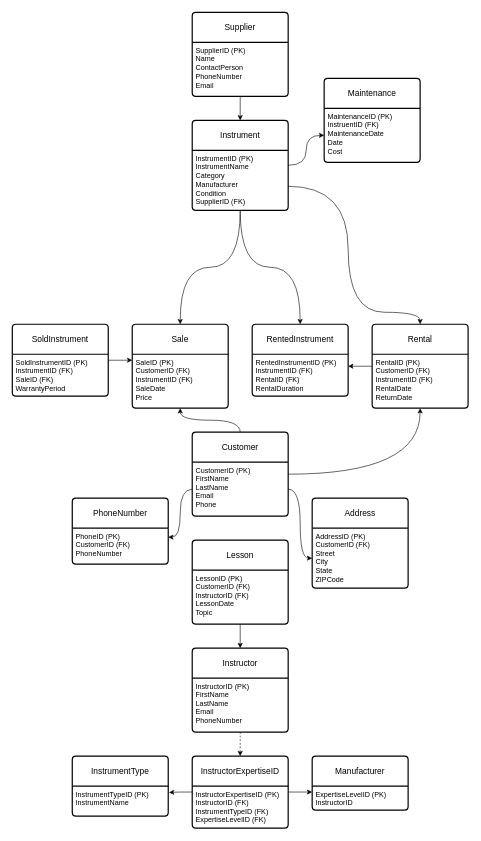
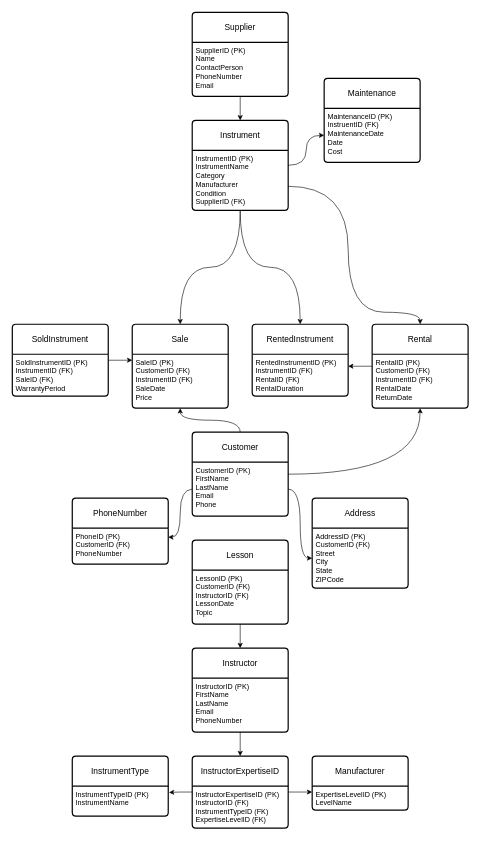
(240, 742) -> (240, 742)
(355, 799) -> (355, 799)
